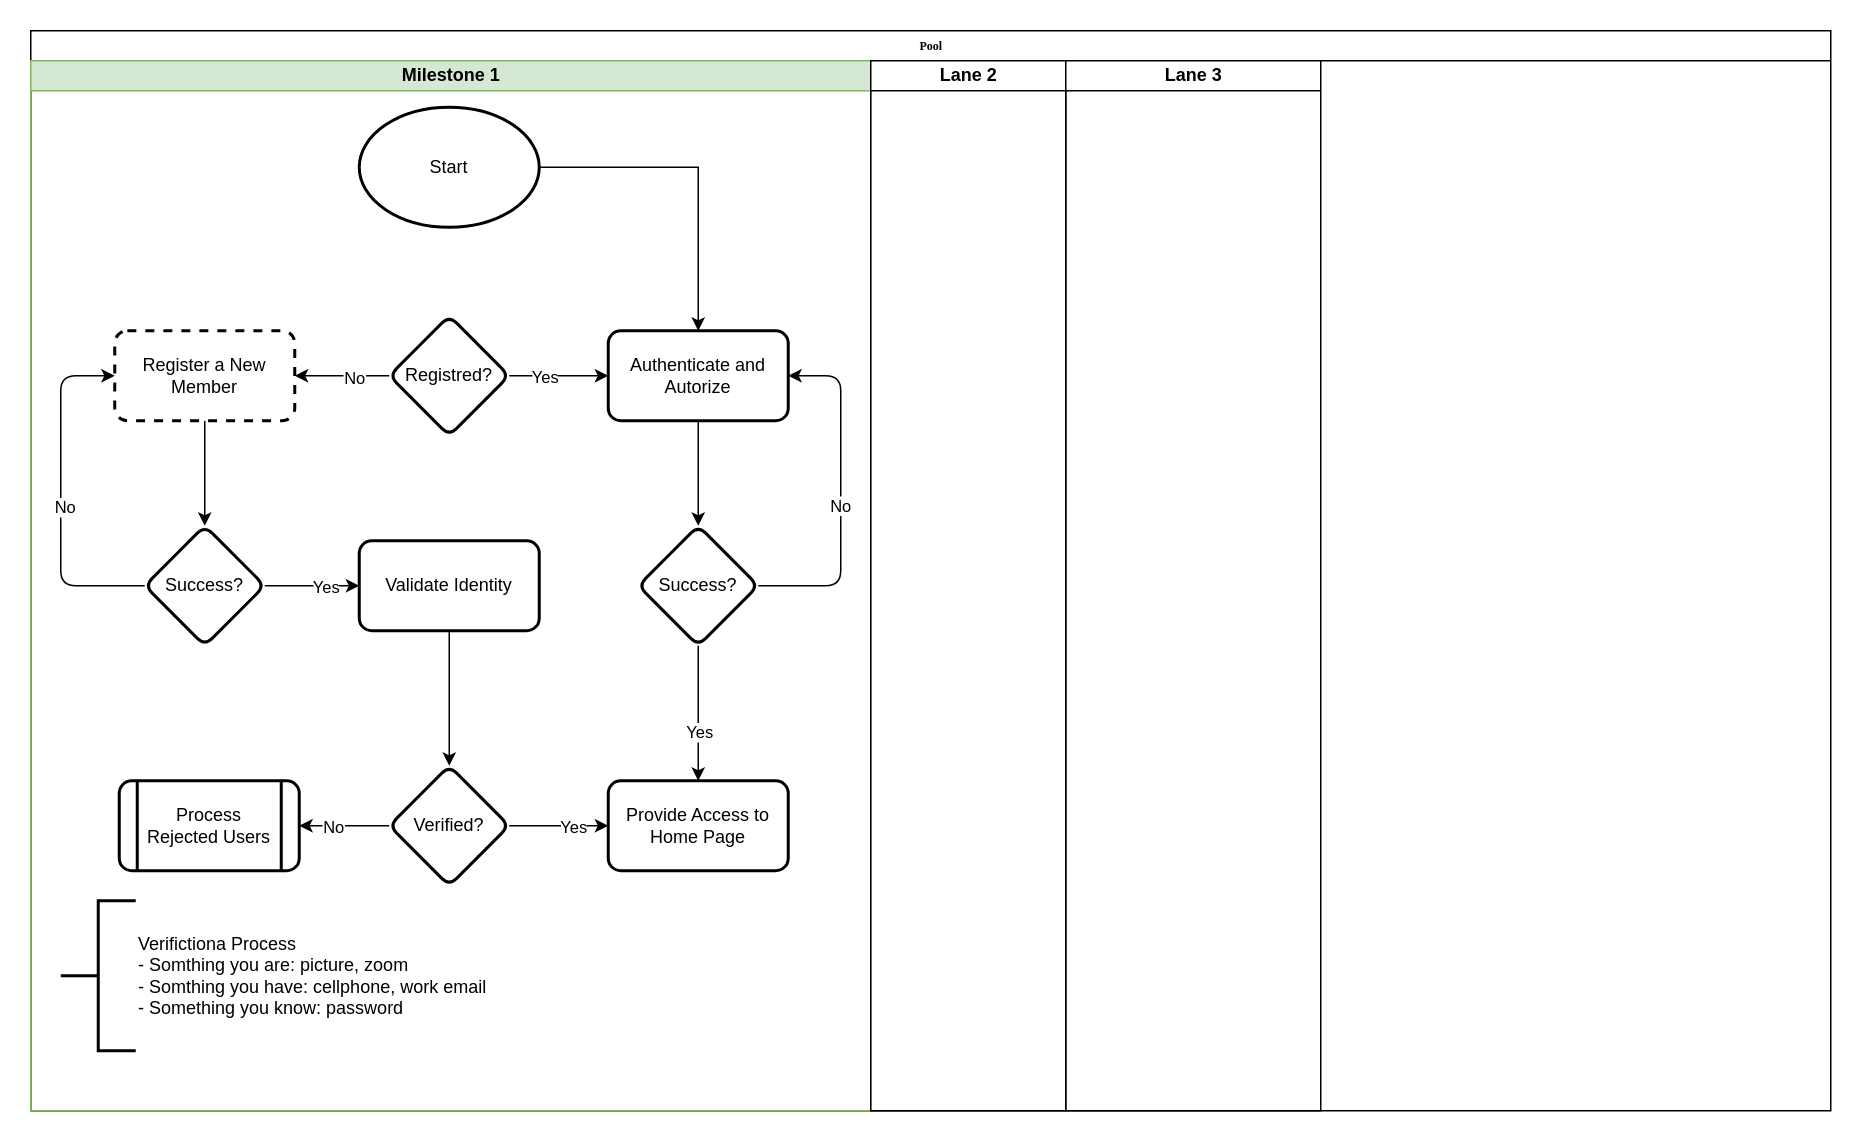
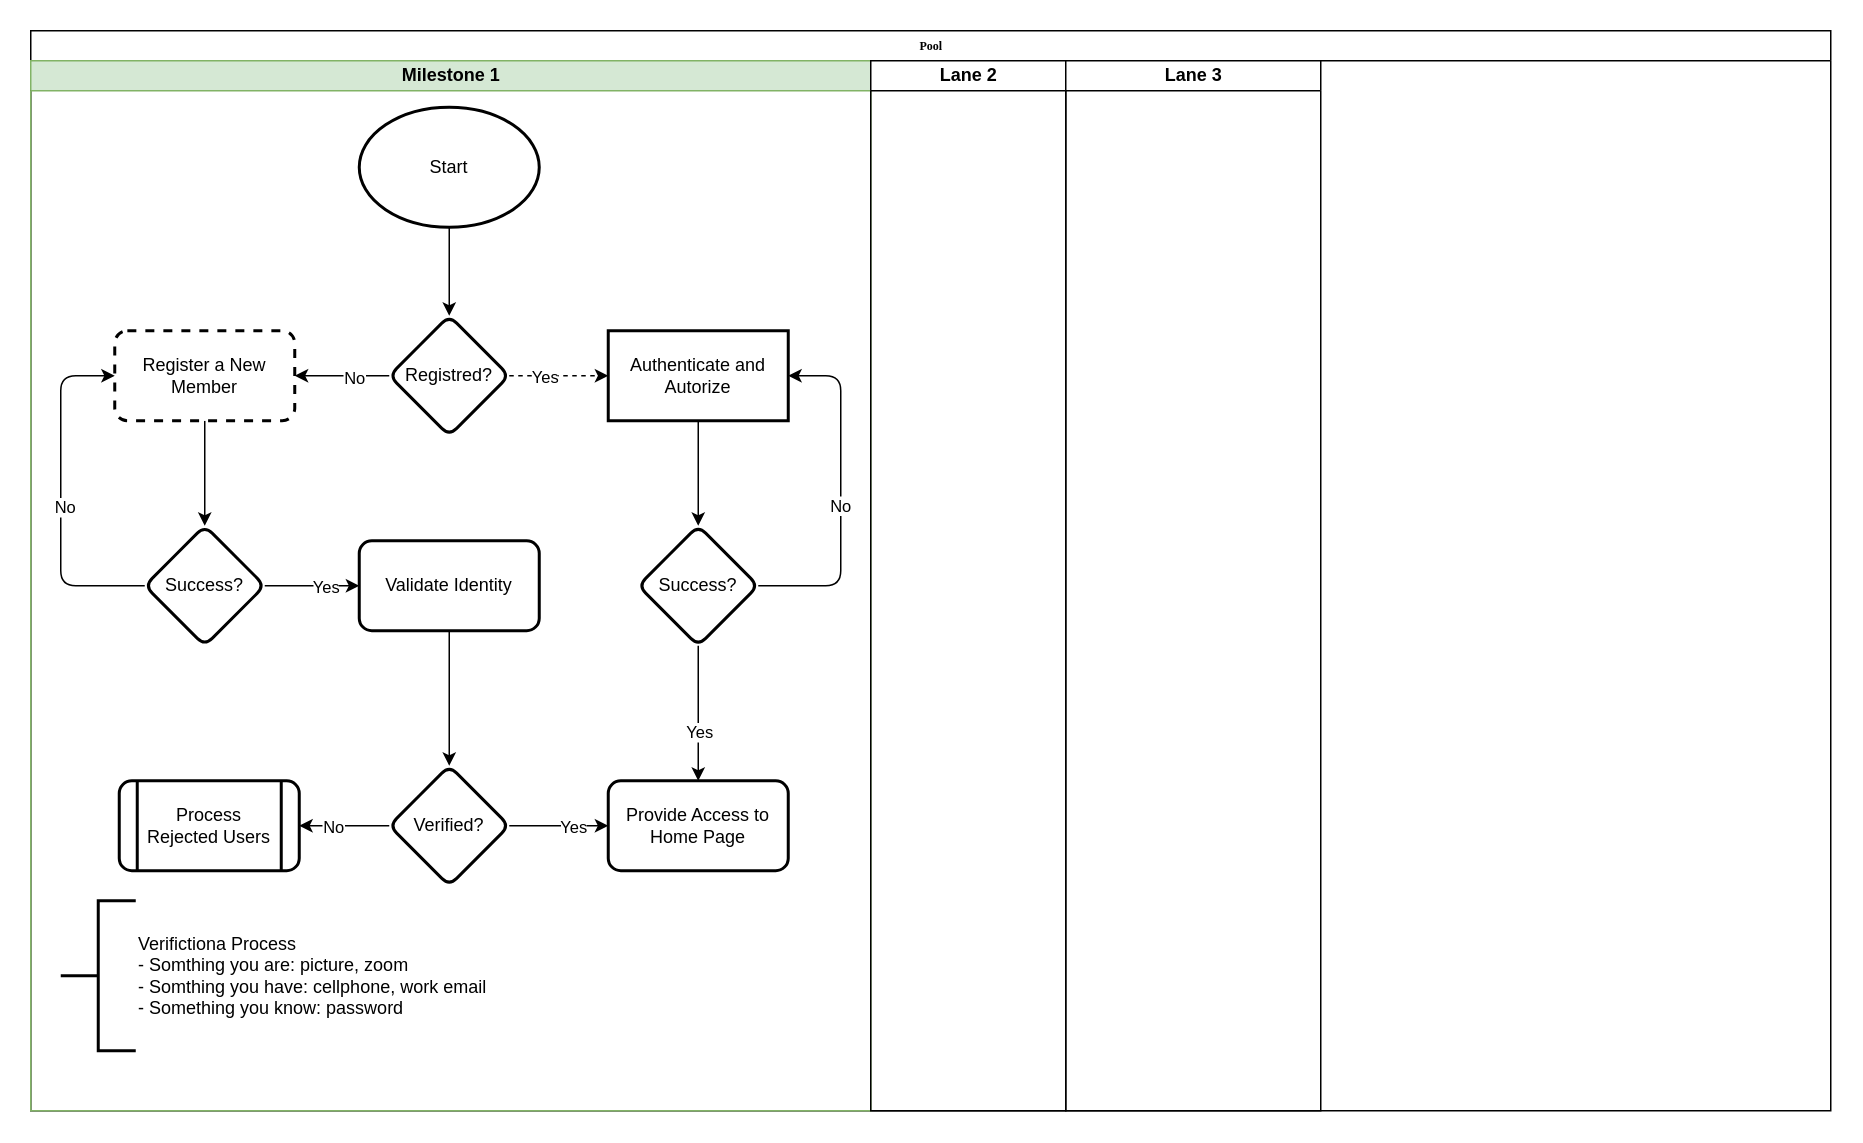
(695, 167) -> (449, 267)
(578, 376) -> (578, 376)
(698, 376) -> (698, 376)
